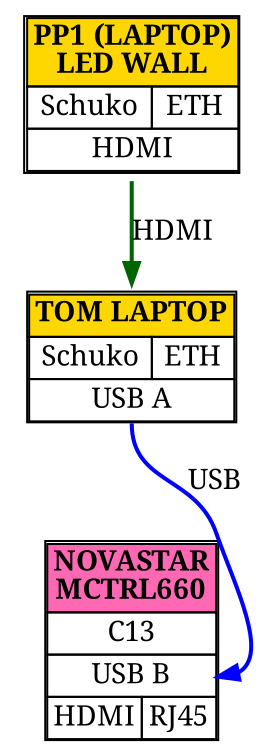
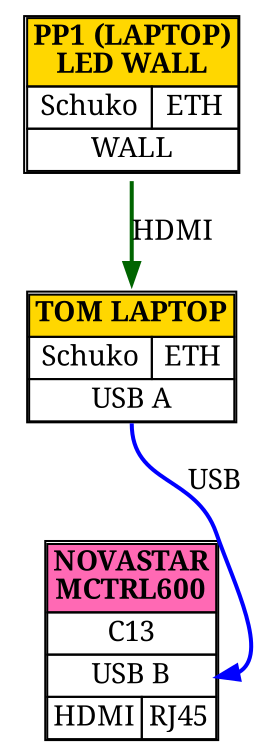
(133, 149) -> (133, 149)
(132, 590) -> (132, 590)
